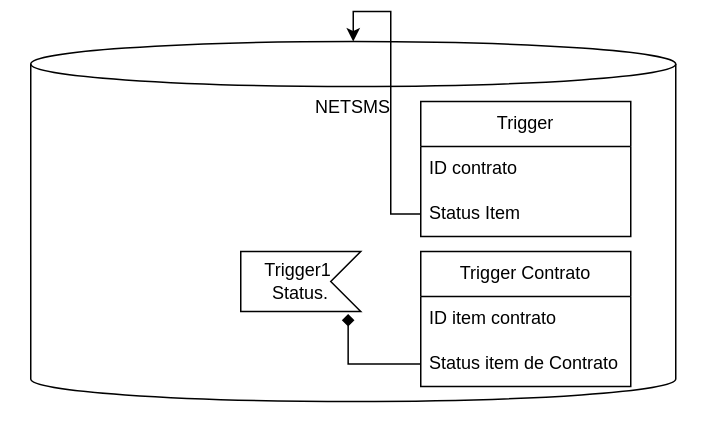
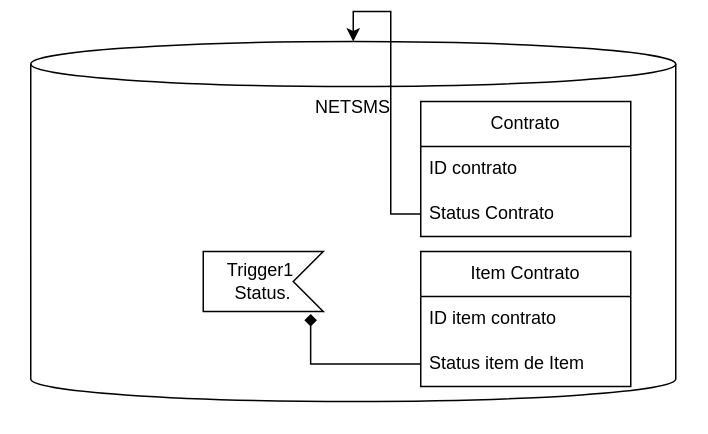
(526, 124) -> (526, 124)
(483, 214) -> (503, 214)
(526, 274) -> (526, 274)
(301, 281) -> (263, 281)
(527, 364) -> (516, 364)
